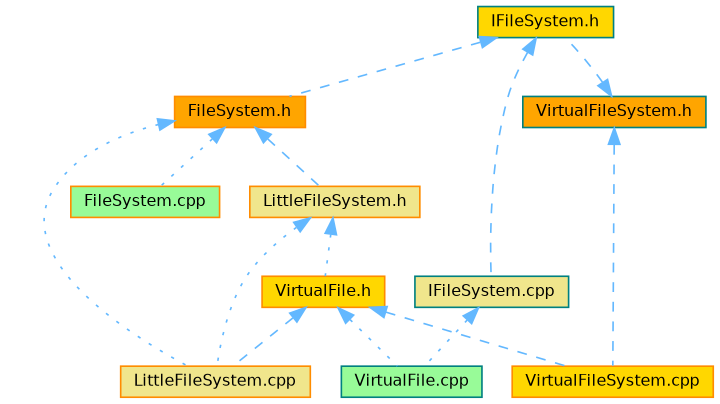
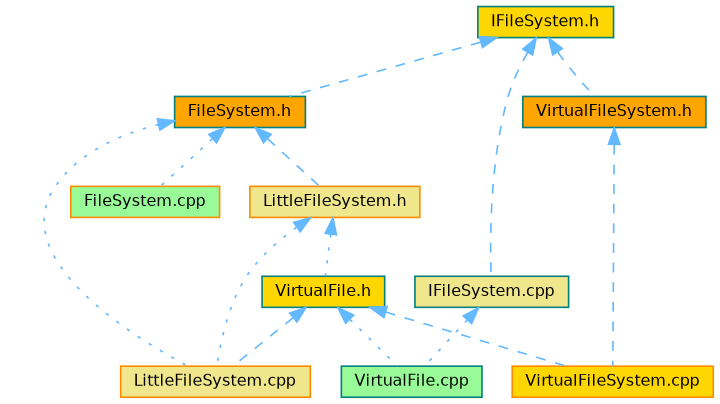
(585, 59) -> (575, 75)
(240, 112) -> (240, 112)
(323, 292) -> (323, 292)
